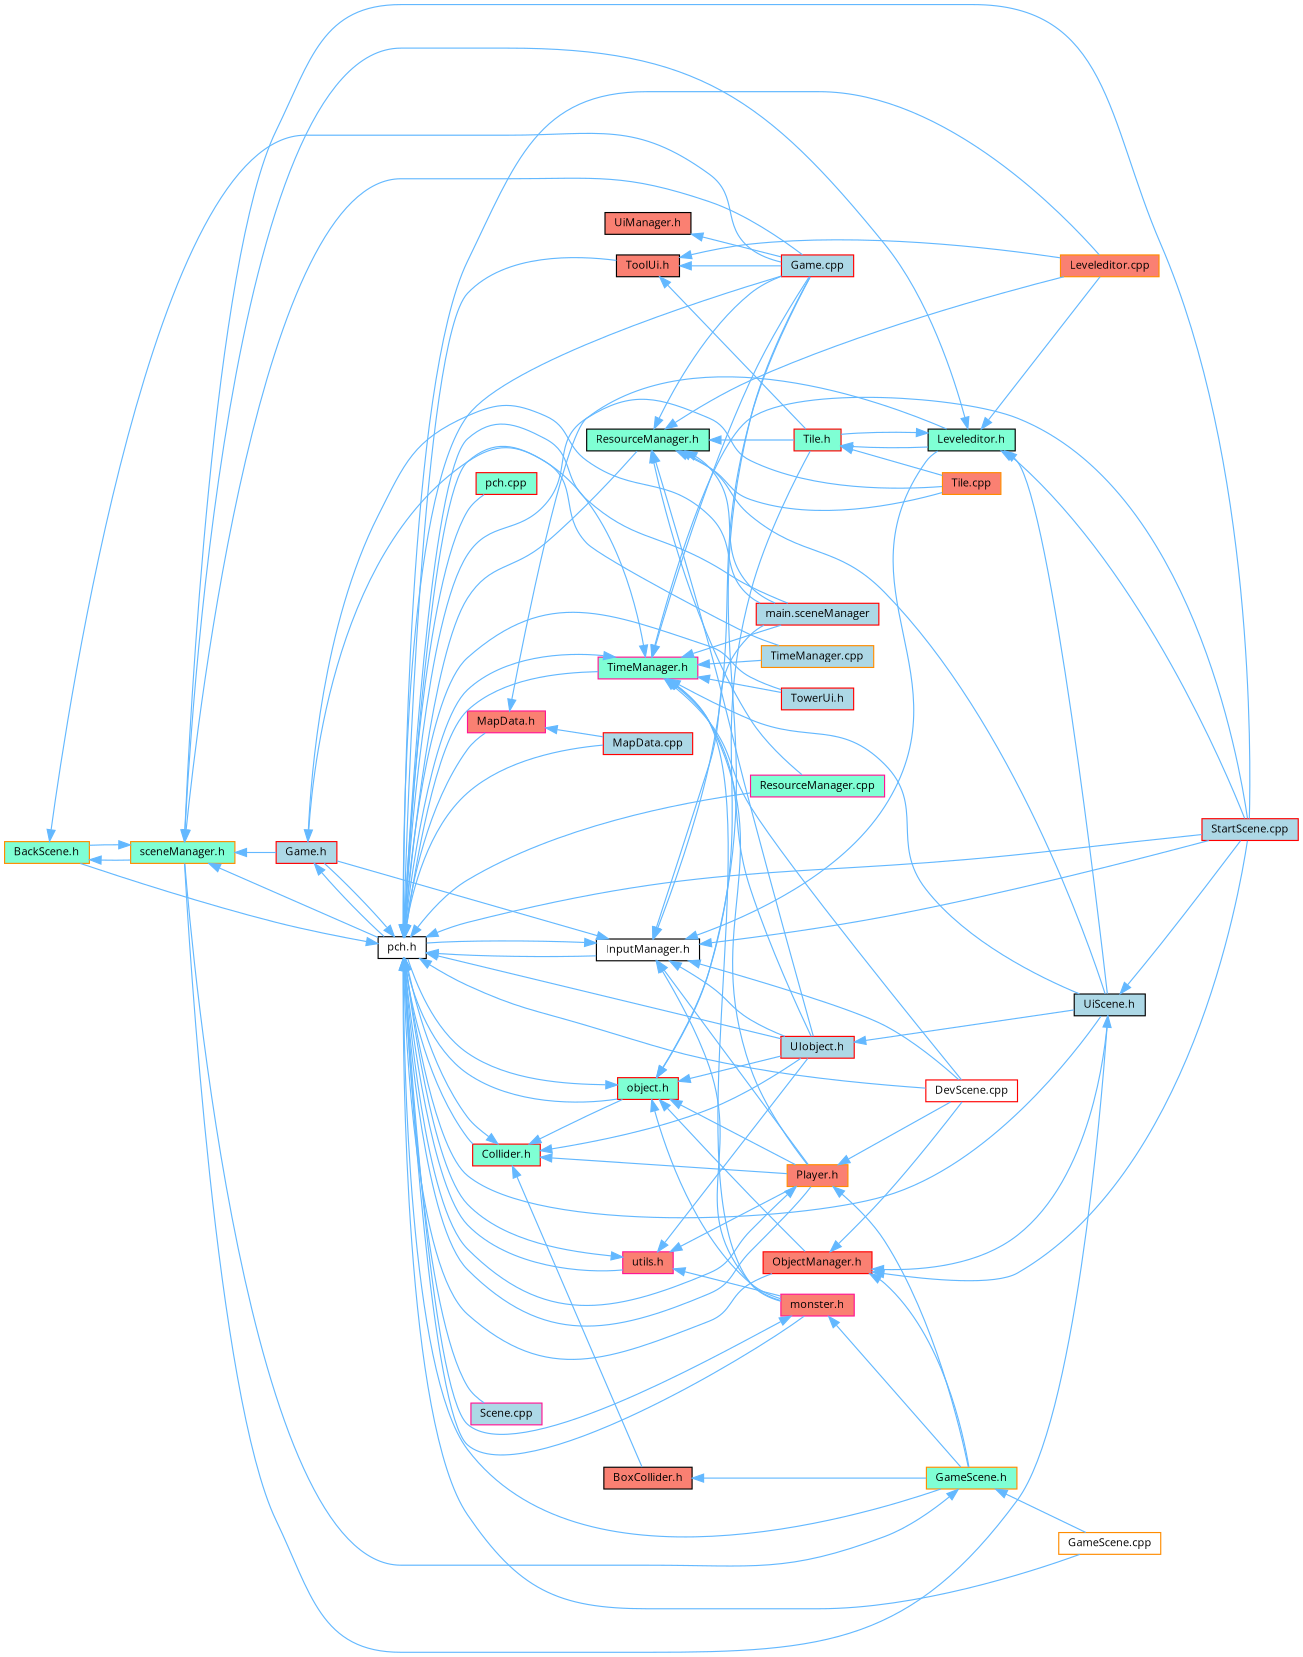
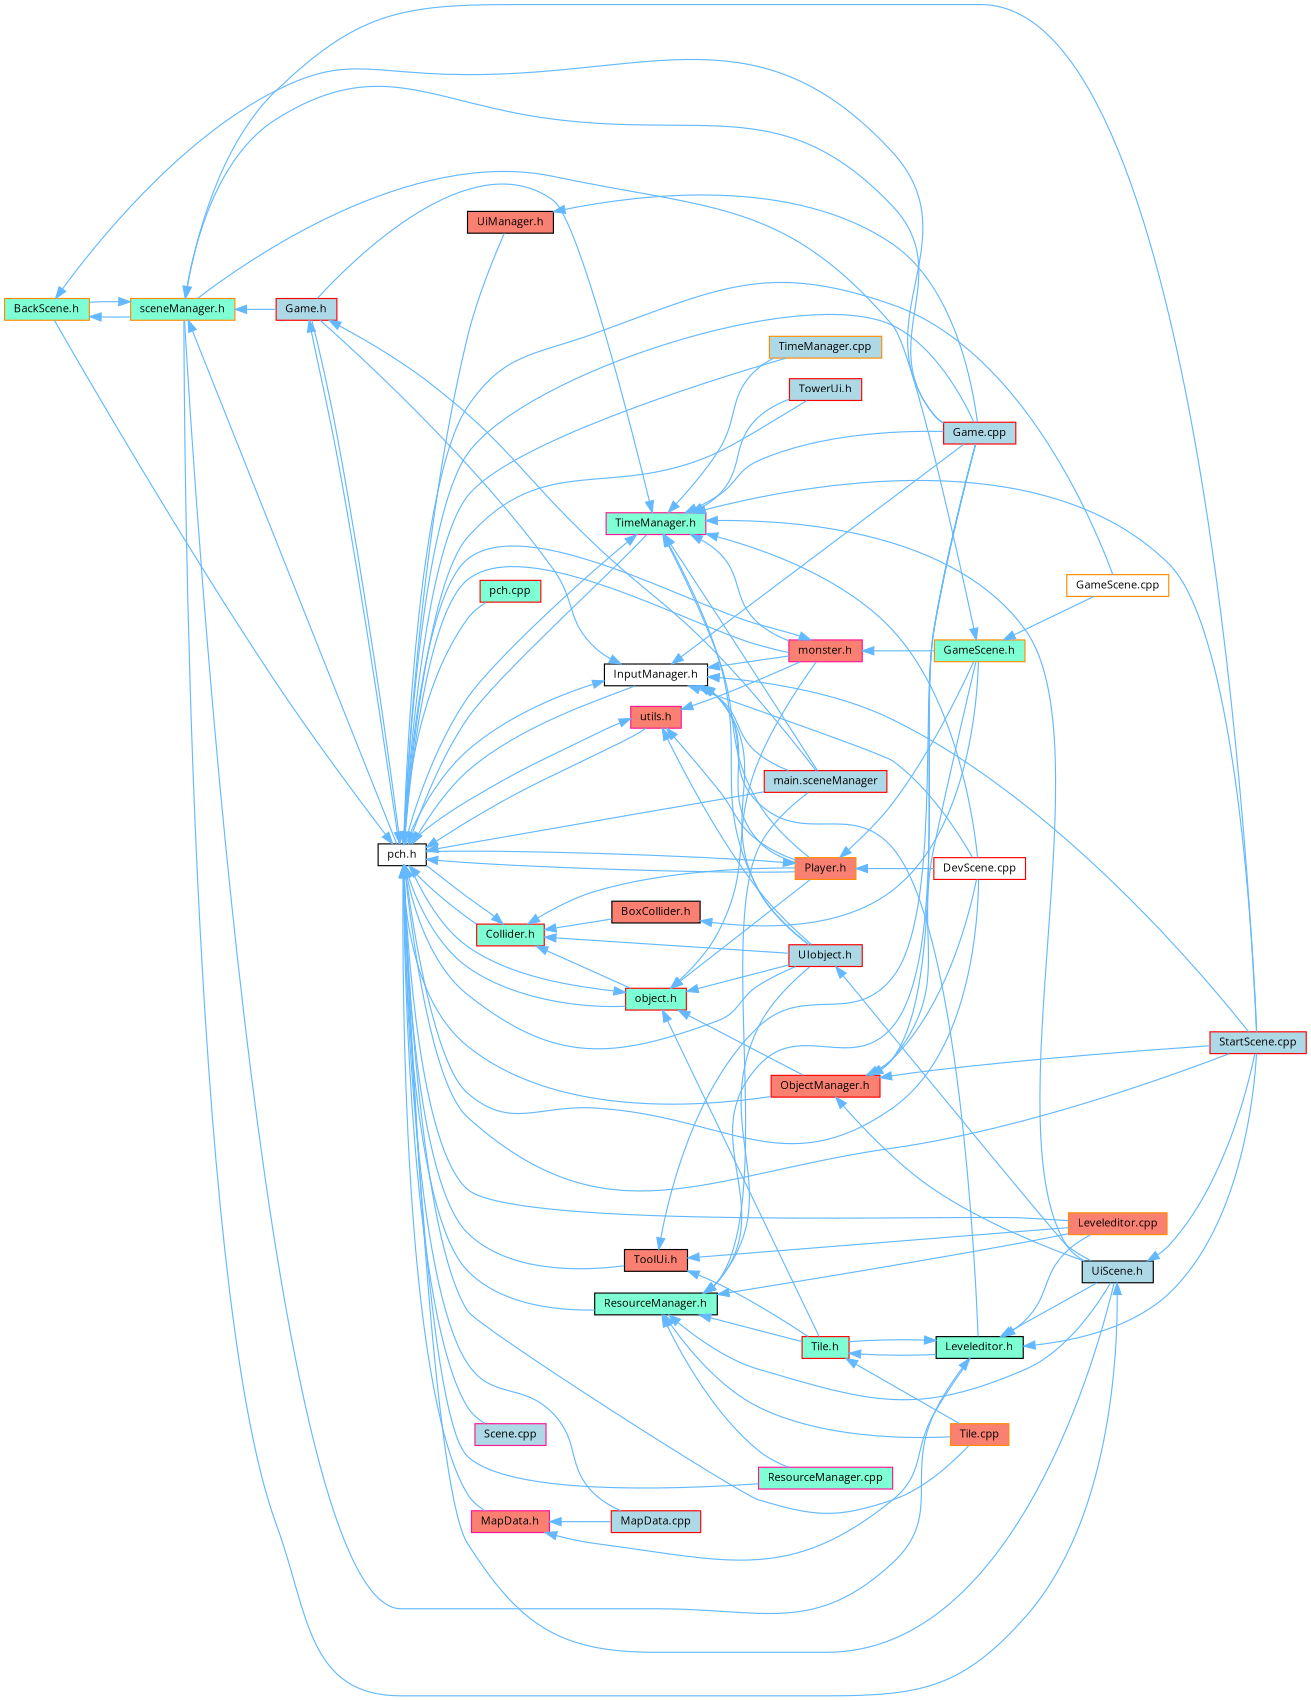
(731, 672) -> (929, 760)
(473, 1455) -> (449, 423)
